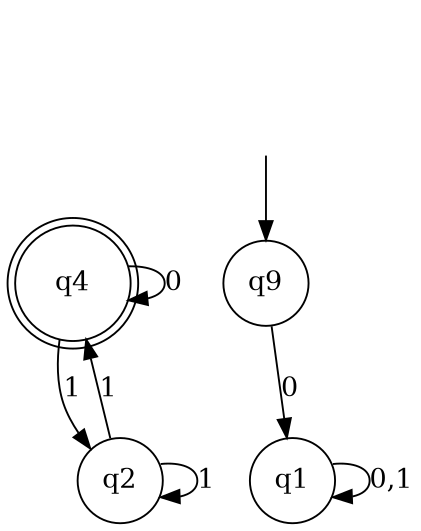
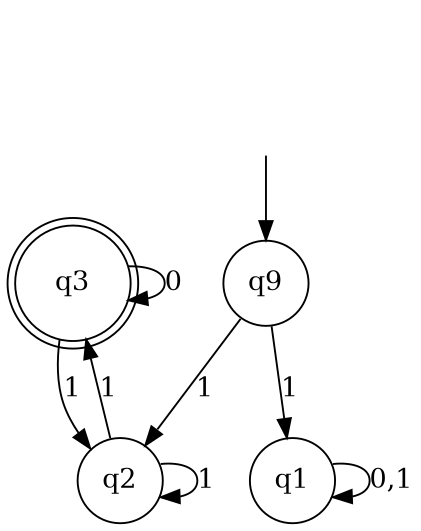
(73, 283) -> (73, 283)
none -> (199, 374)
(291, 389) -> (291, 389)
